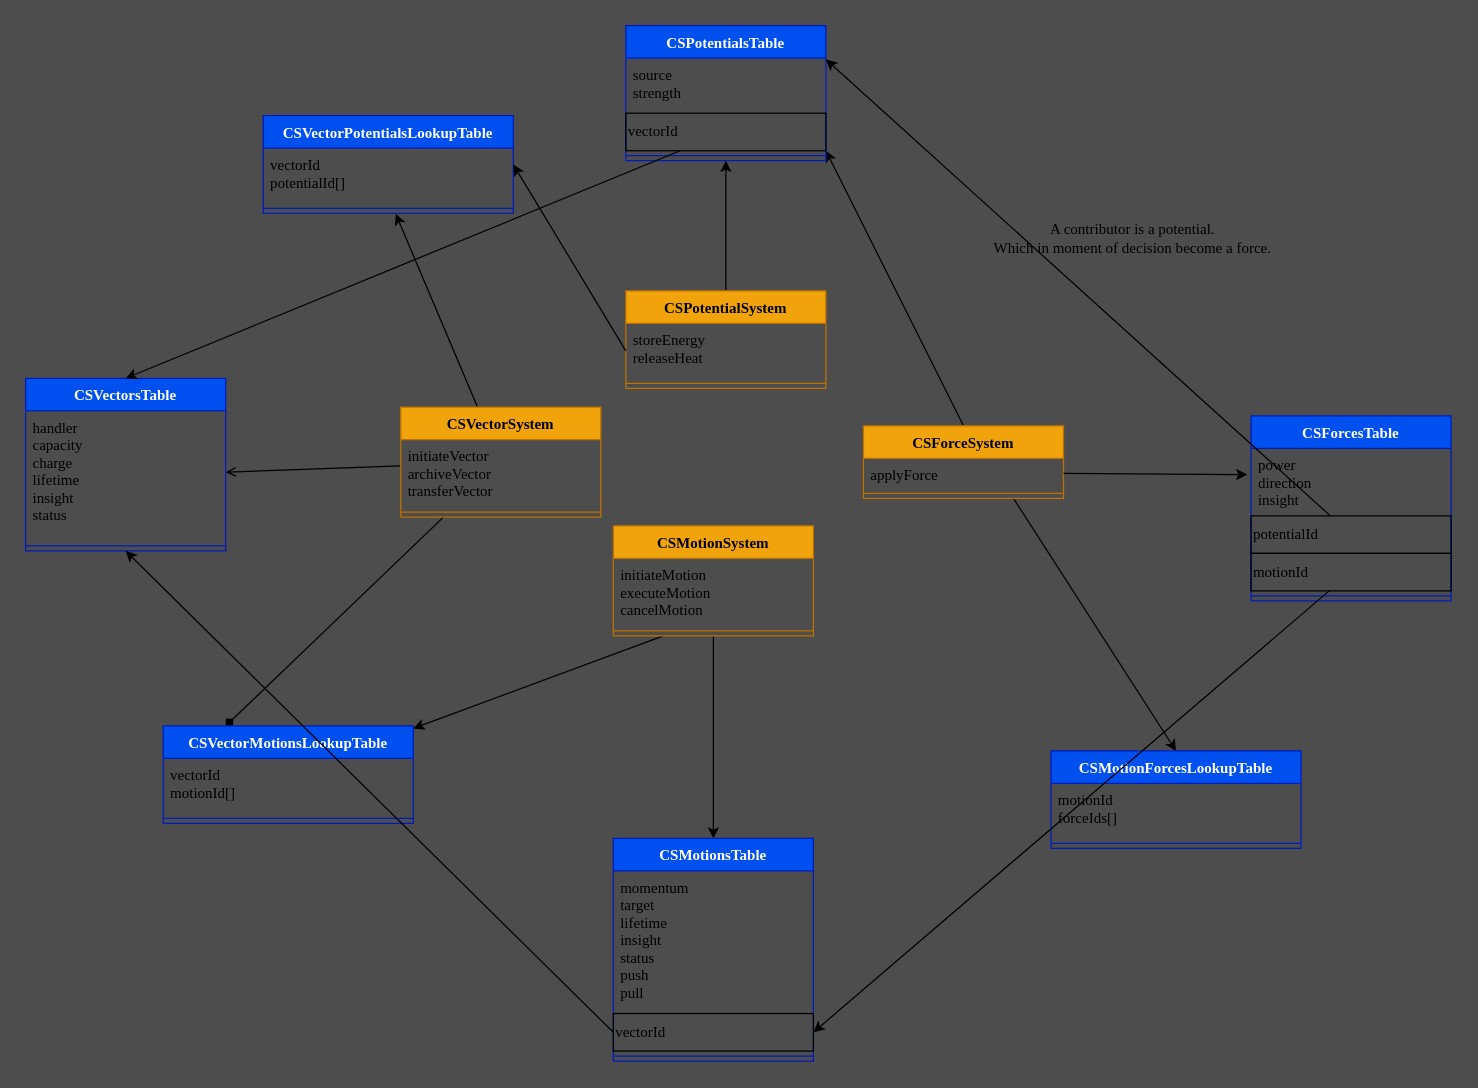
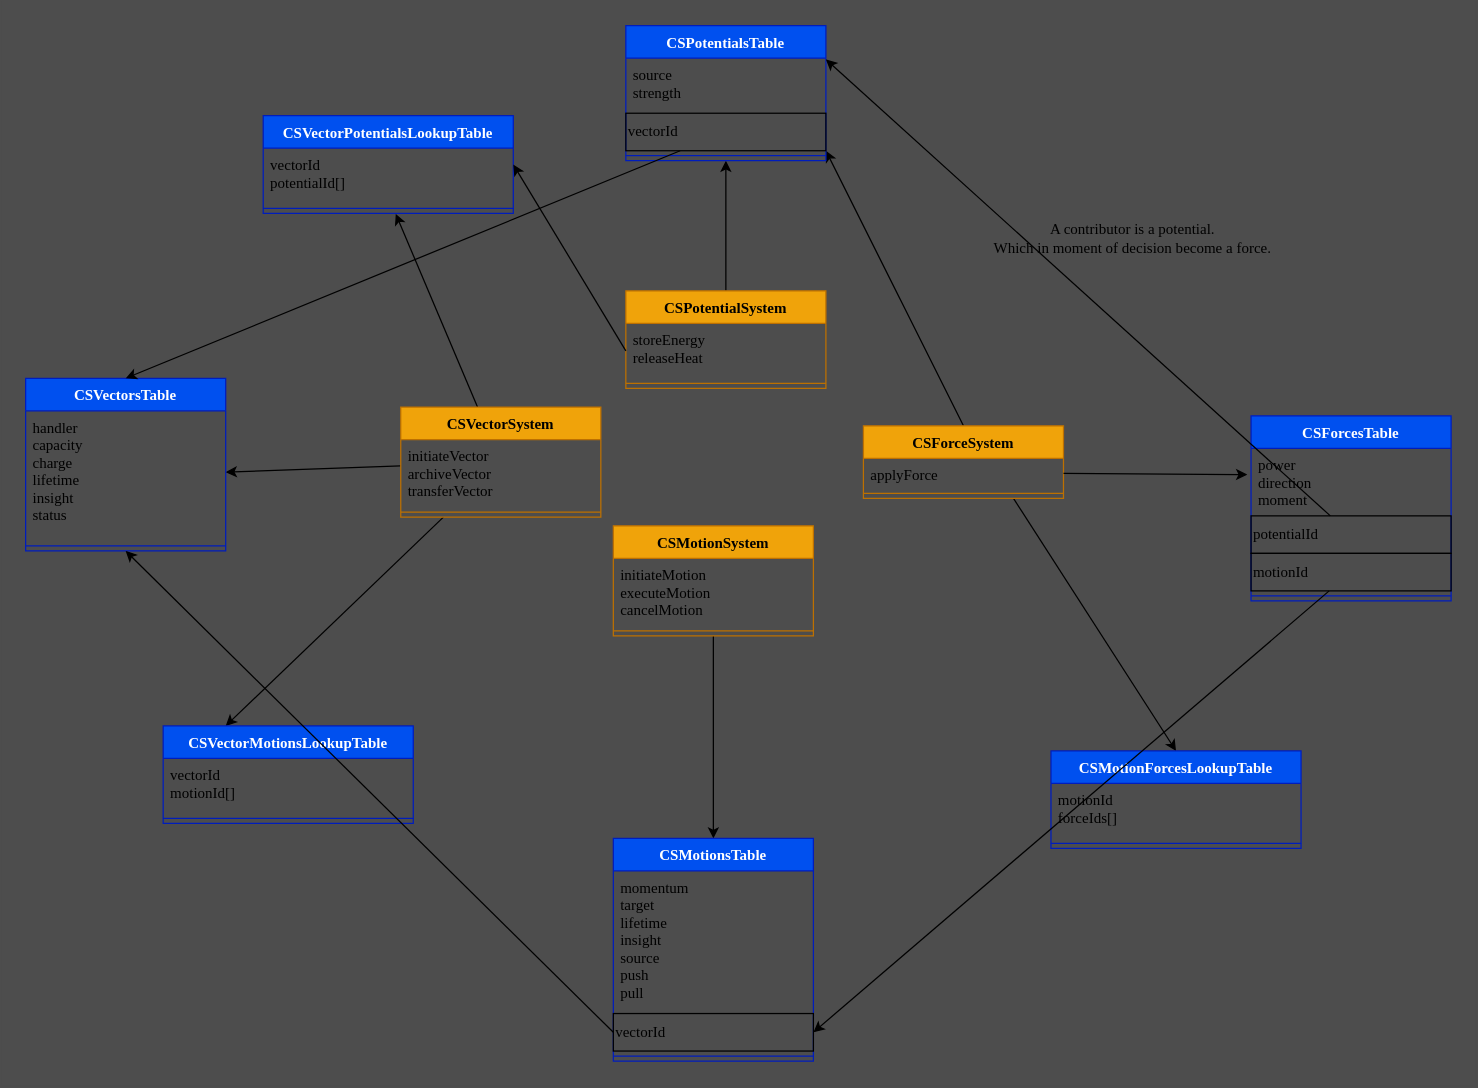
(1279, 465) -> (1279, 465)
(233, 472) -> (236, 472)
(539, 682) -> none
(233, 719) -> (232, 719)
(654, 888) -> (654, 888)
